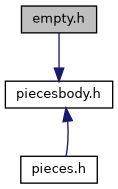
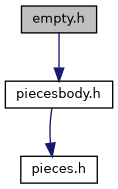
(68, 139) -> (50, 126)
